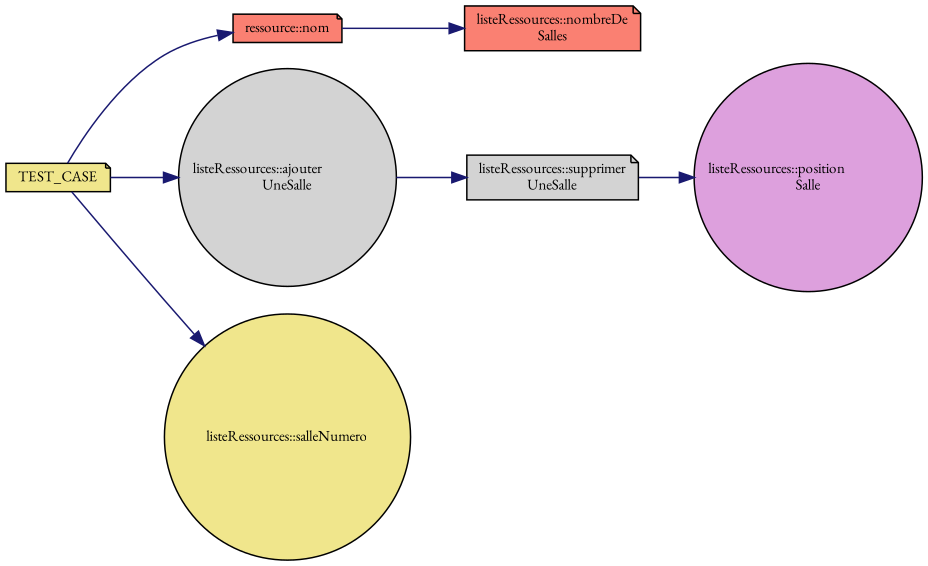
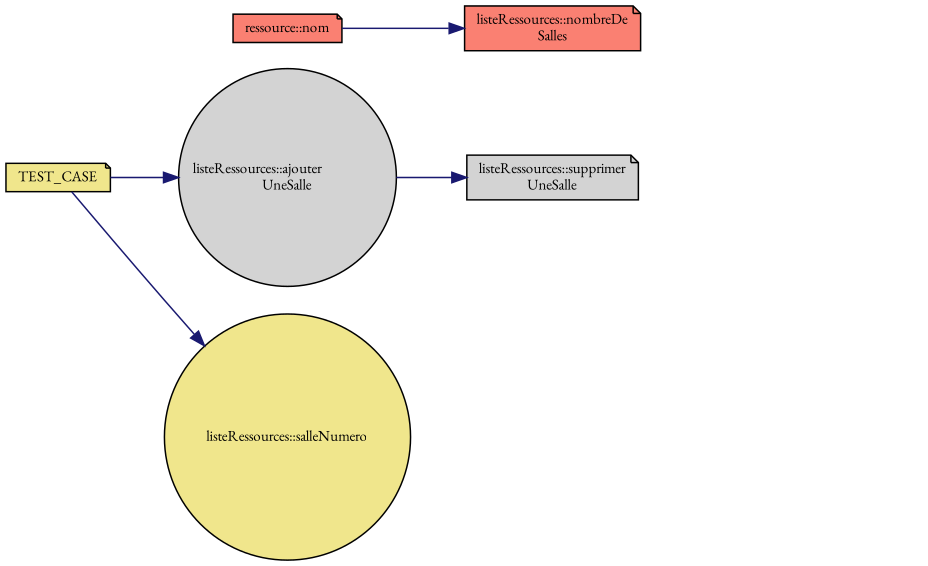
(129, 83) -> none
(808, 178) -> none
